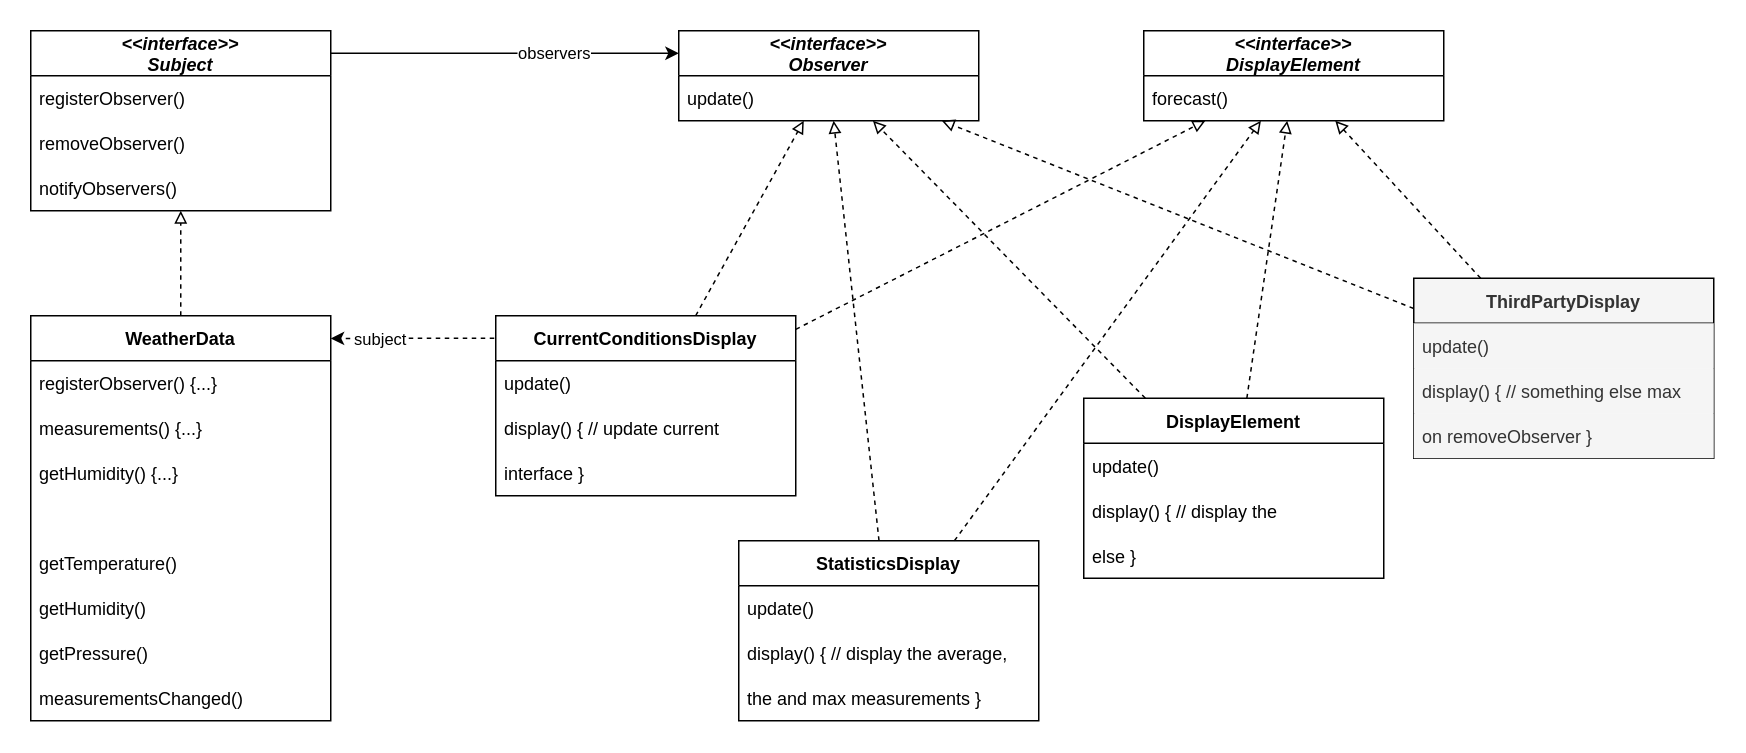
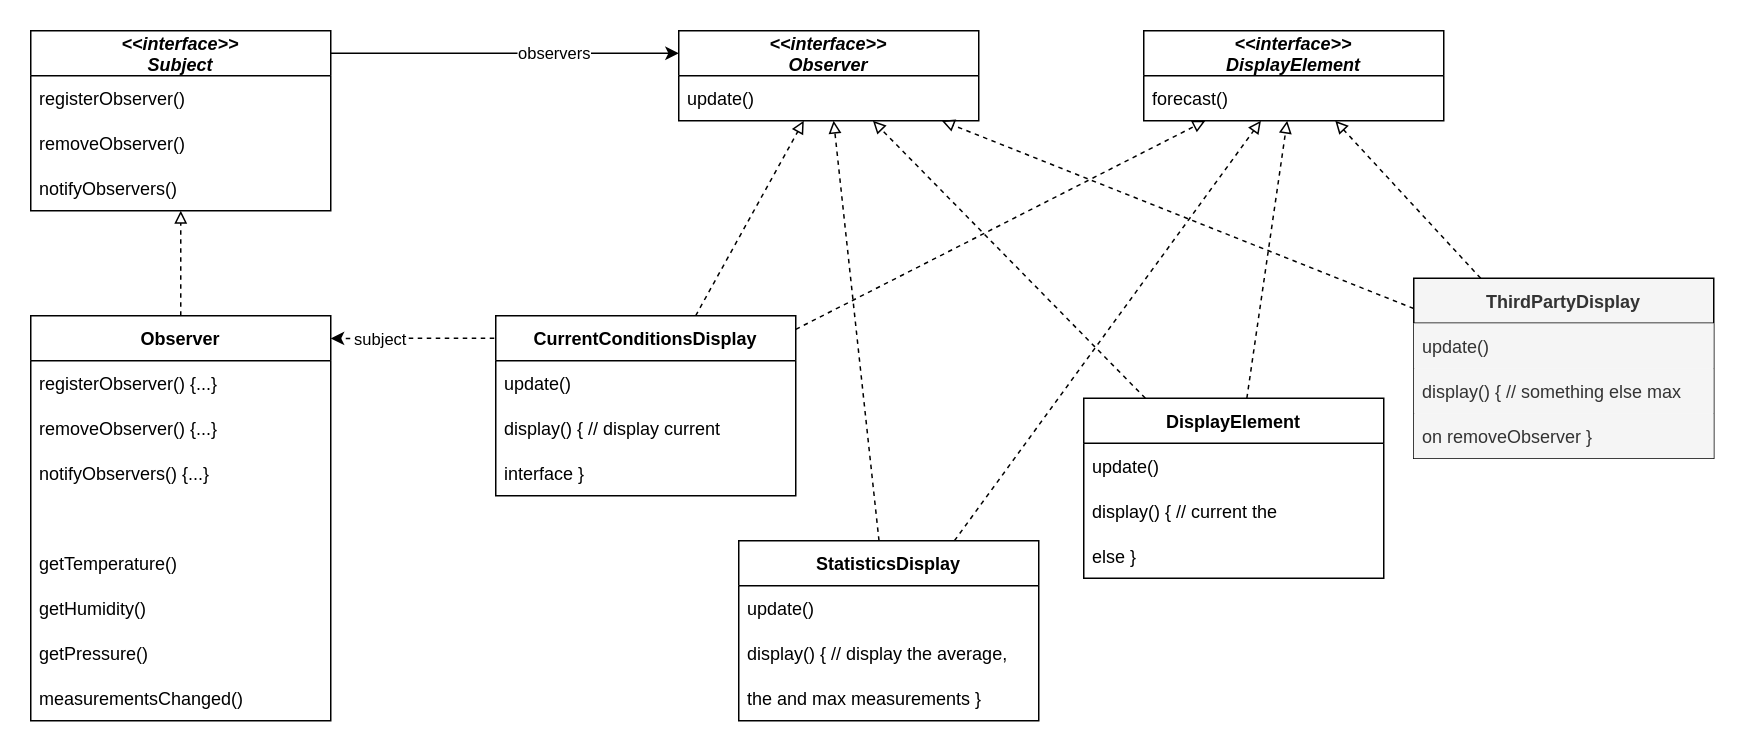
(180, 339) -> (180, 339)
(130, 429) -> (141, 429)
(636, 429) -> (636, 429)
(121, 474) -> (143, 474)
(1204, 512) -> (1209, 512)
